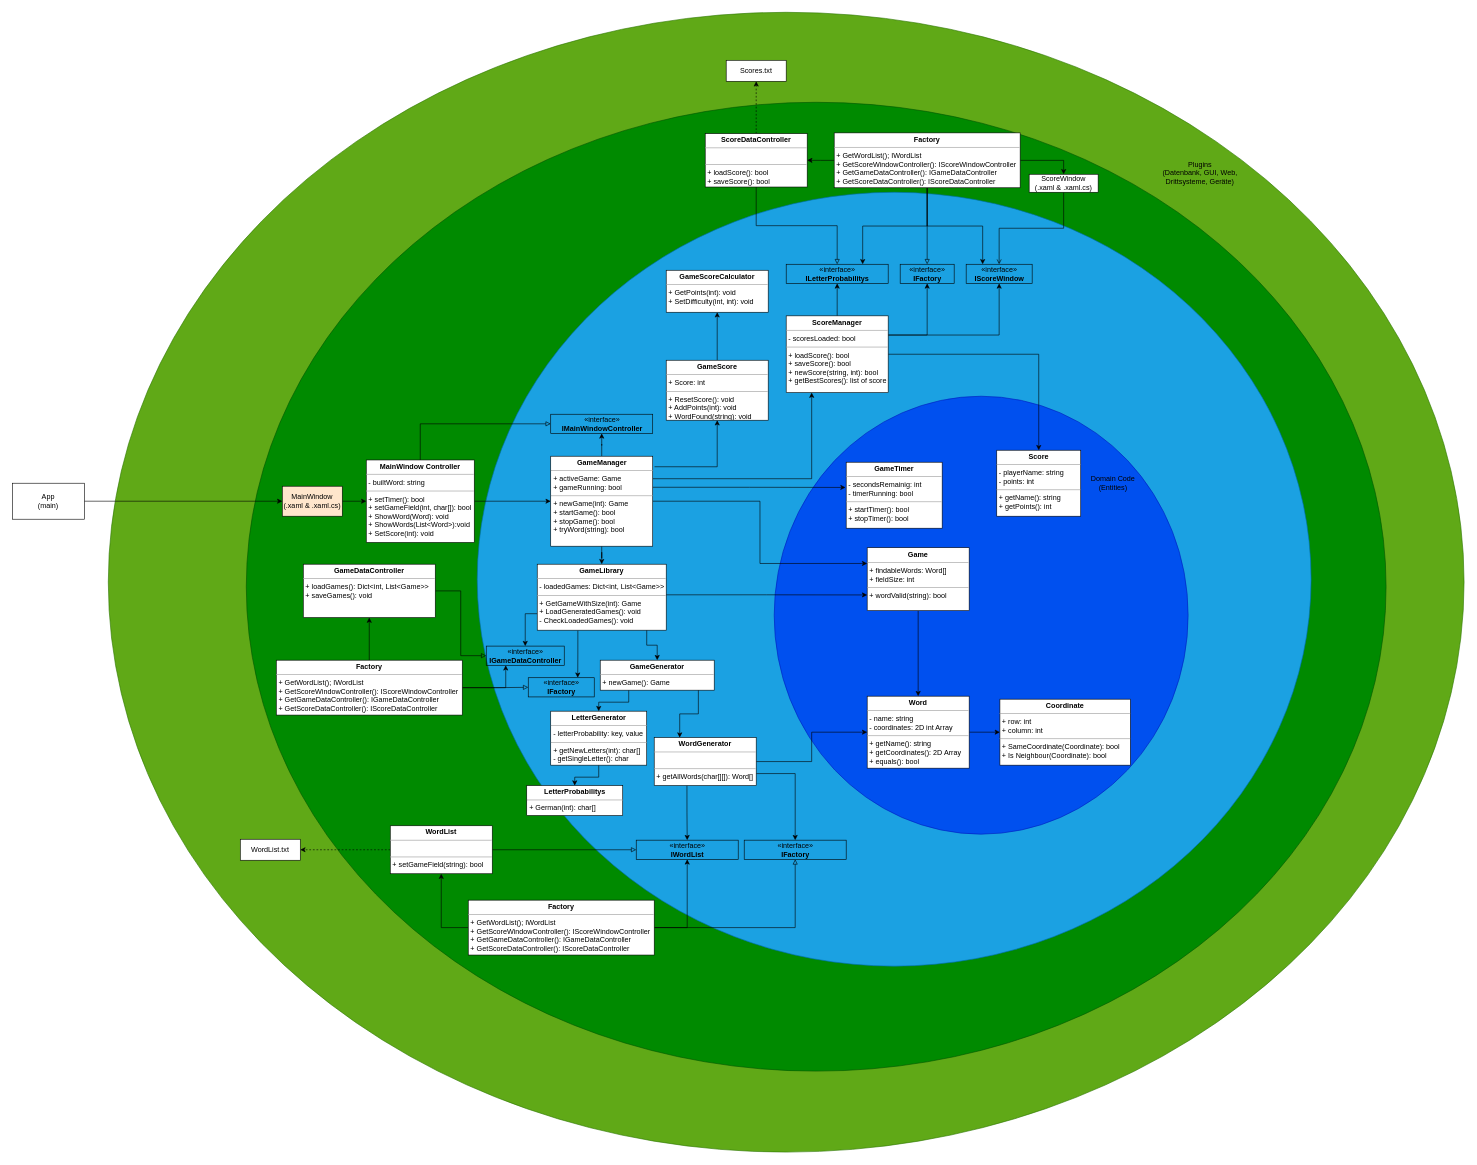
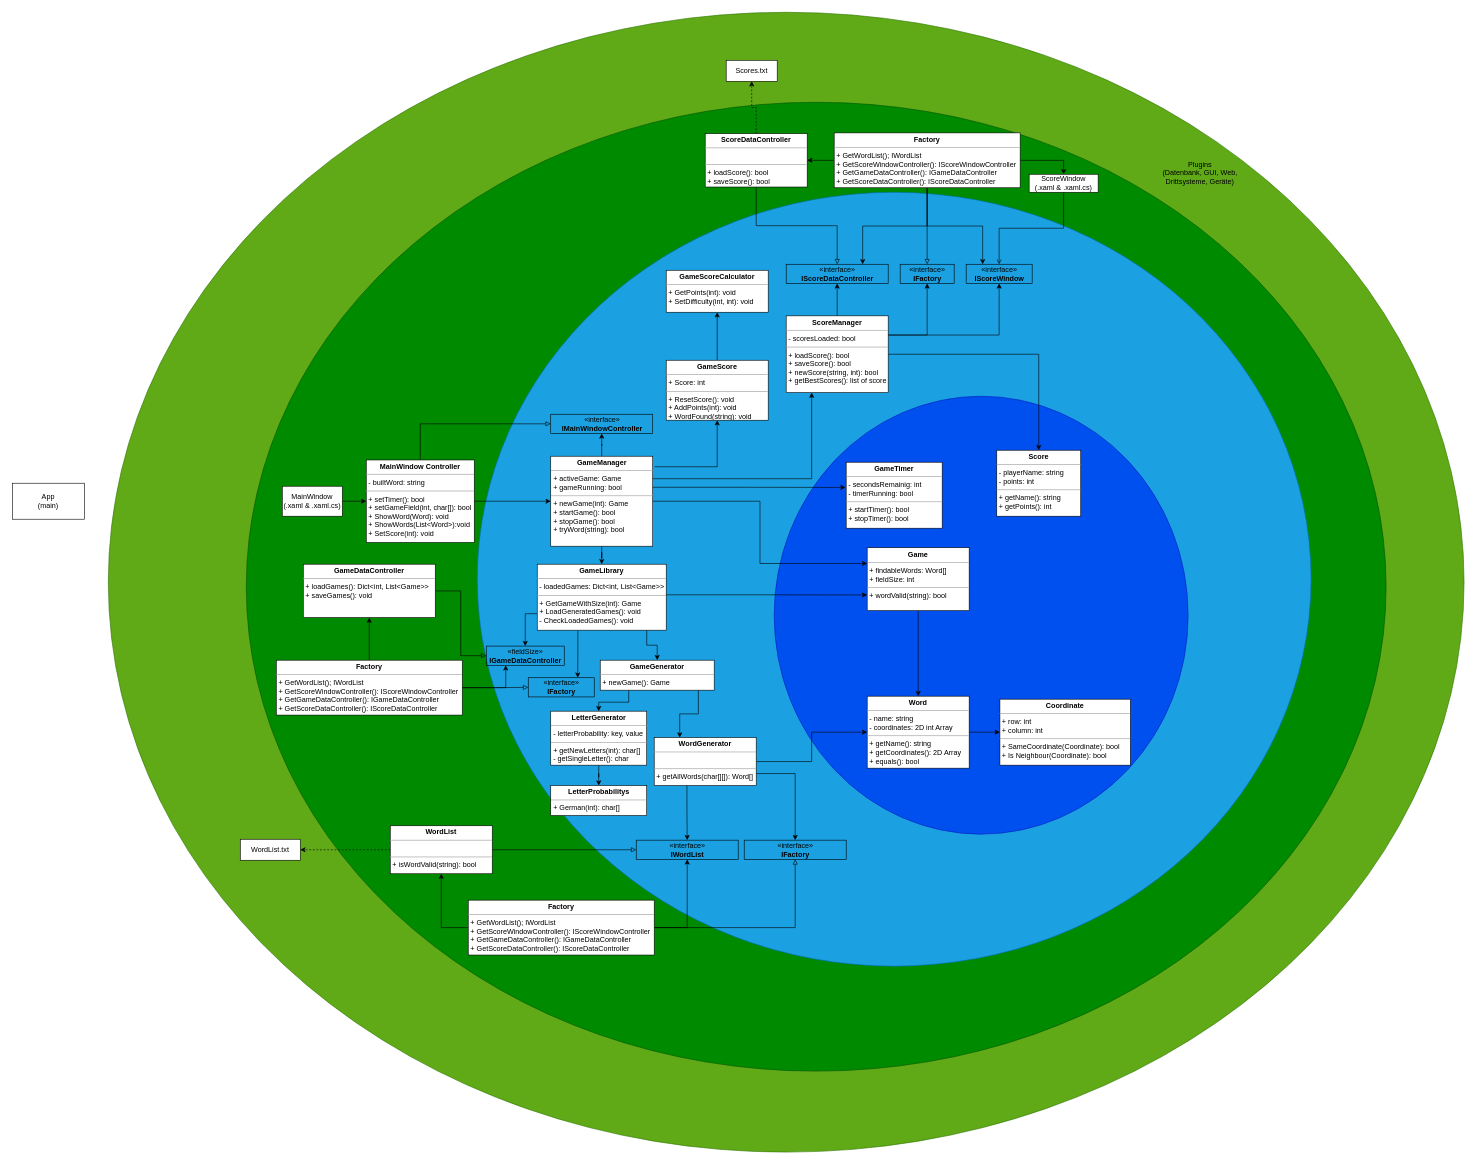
(756, 71) -> (752, 71)
(838, 274) -> (838, 274)
(1113, 483) -> none
(169, 501) -> none
(312, 501) -> (312, 501)
(526, 656) -> (526, 656)
(575, 801) -> (599, 801)
(440, 835) -> (437, 835)
